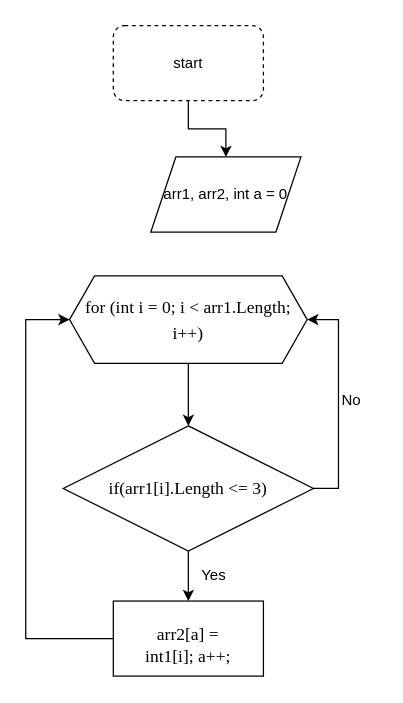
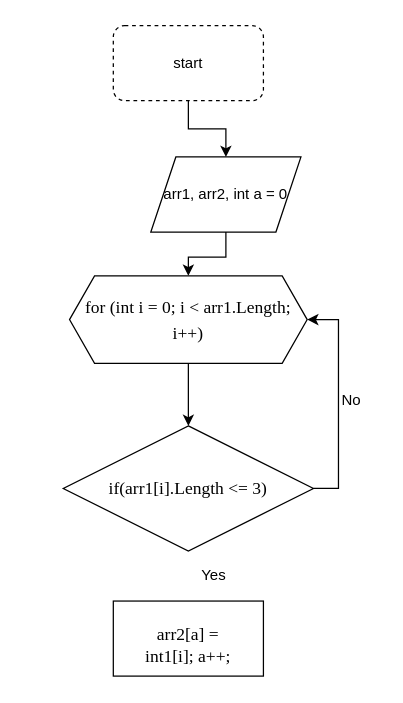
none -> (214, 257)
(26, 505) -> none
(188, 572) -> none
